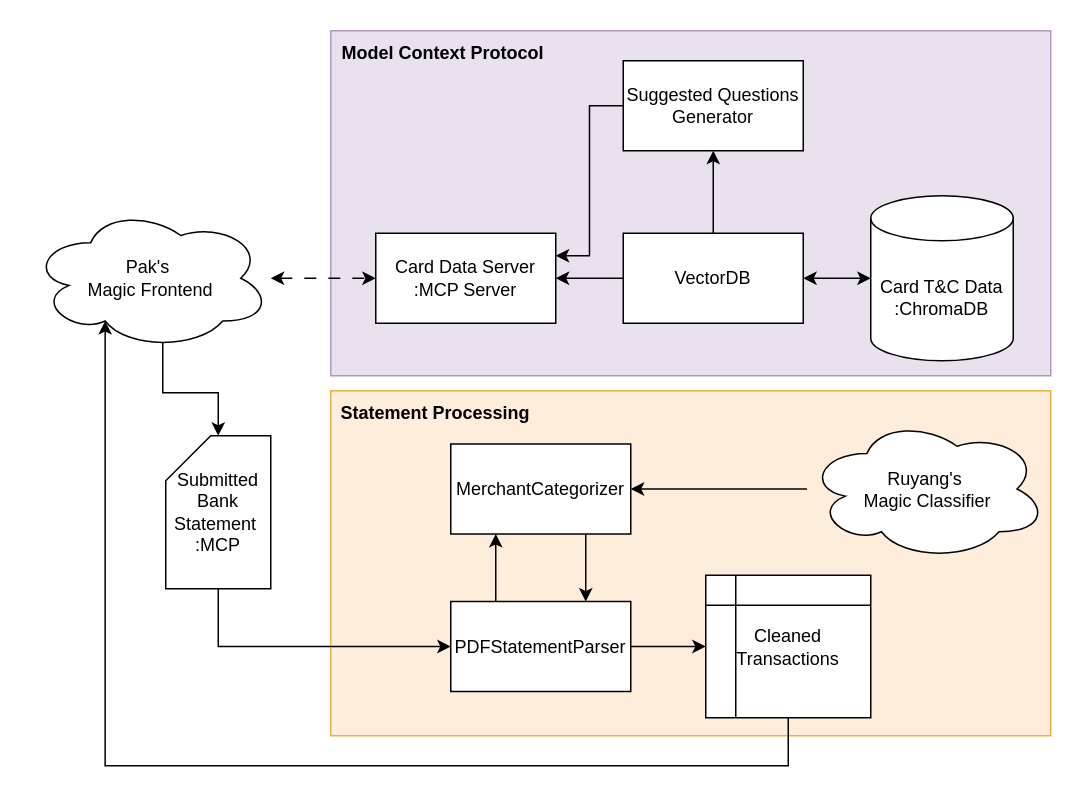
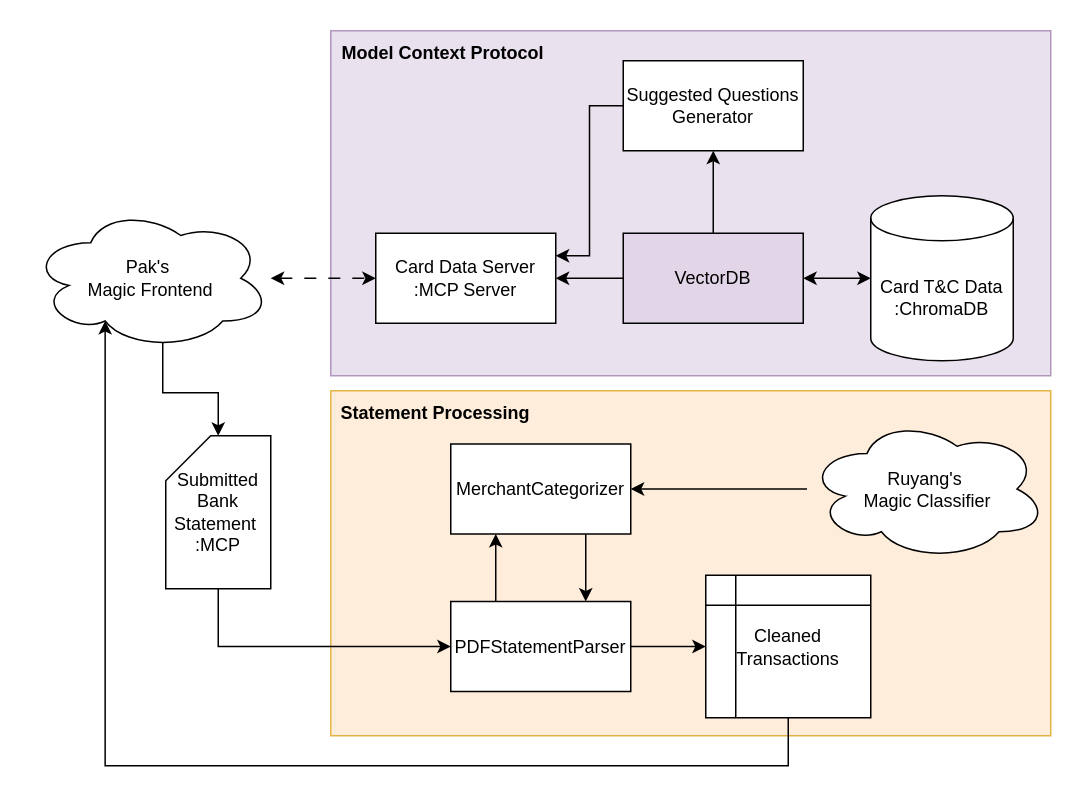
(713, 278) -> (713, 278)
